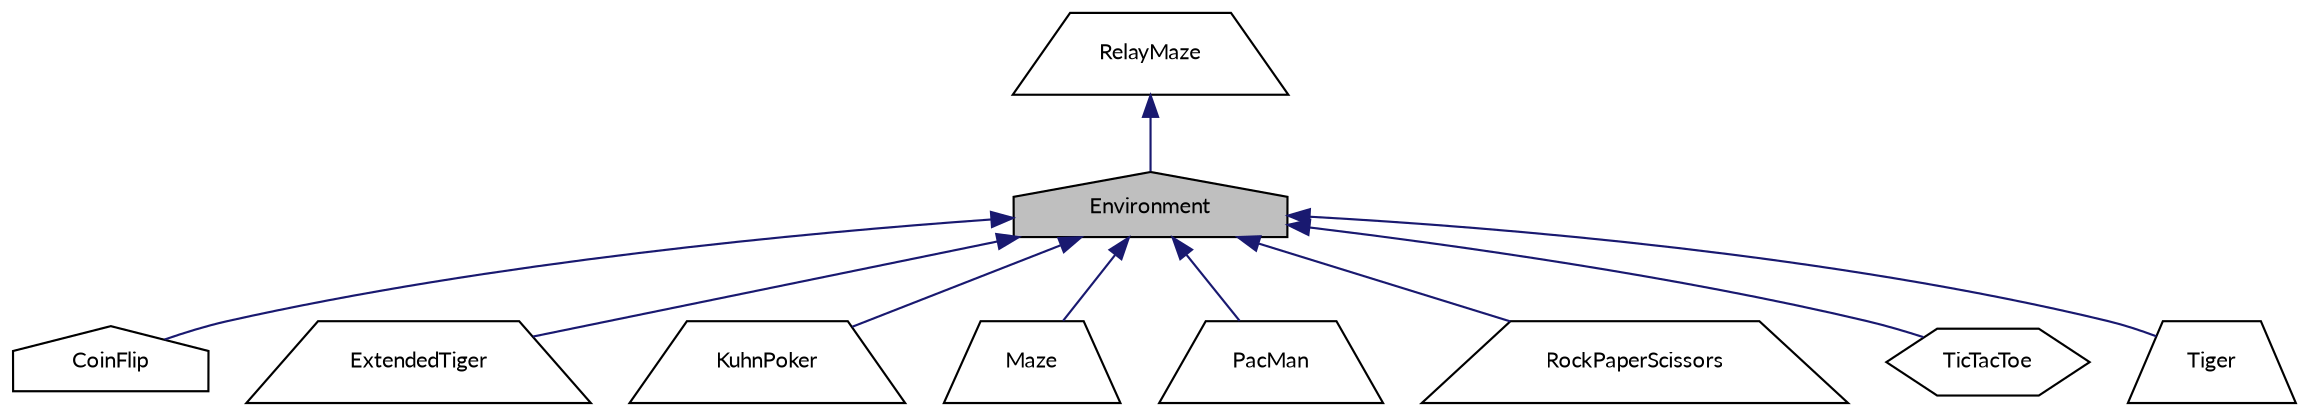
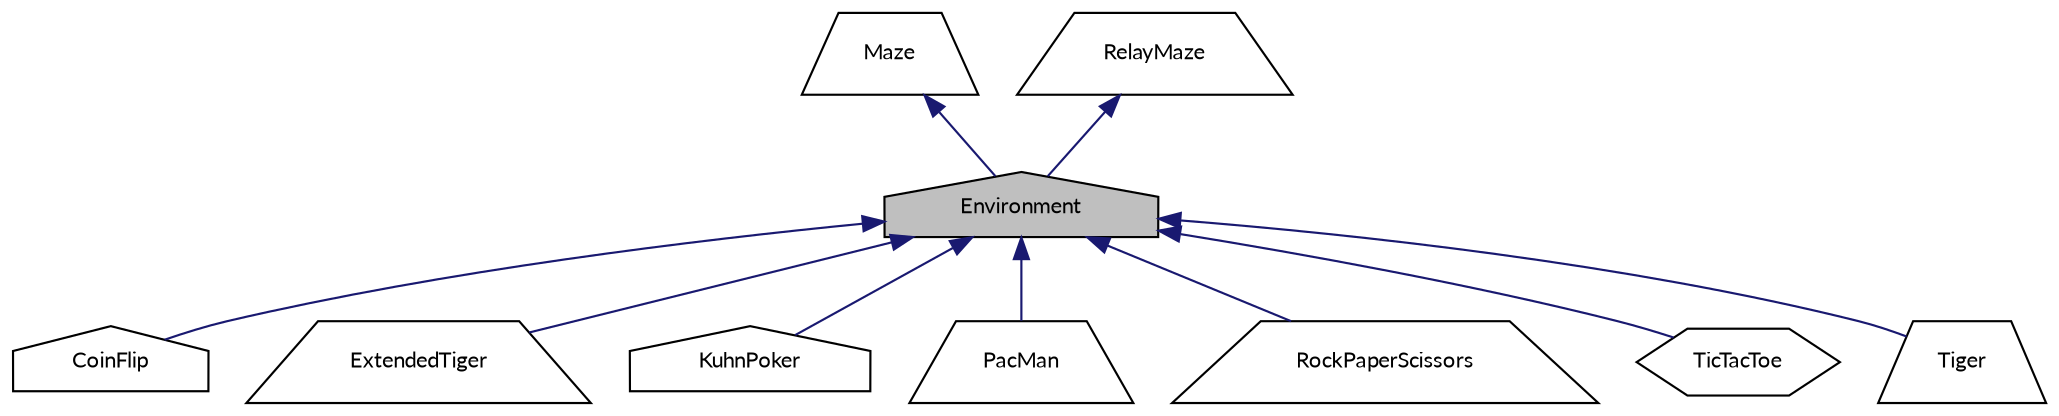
(1089, 288) -> (967, 144)
(767, 362) -> (750, 362)
